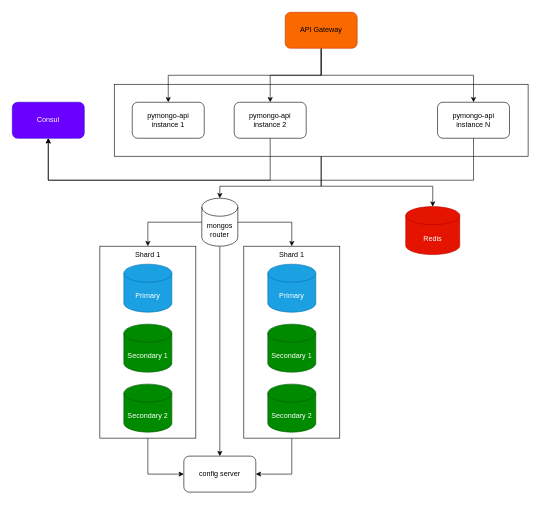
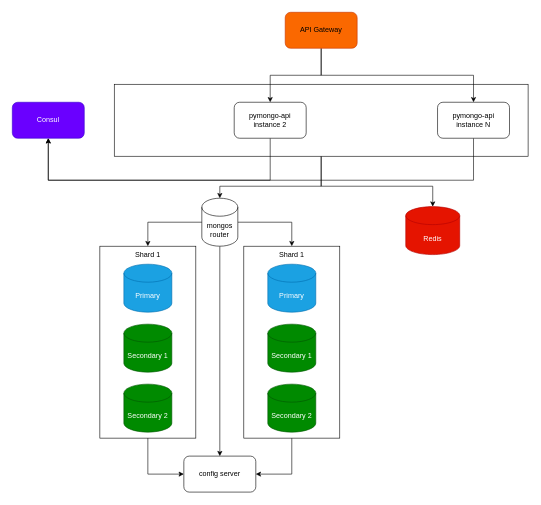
(168, 75) -> none
(168, 120) -> none
